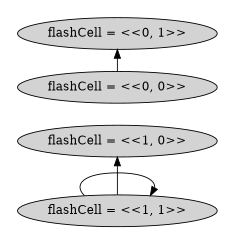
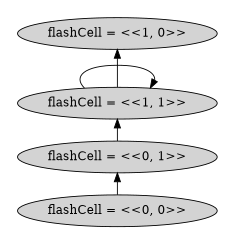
none -> (117, 135)
